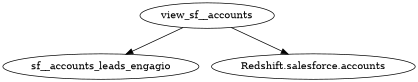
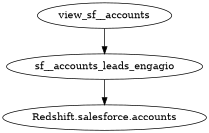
(257, 39) -> (105, 89)
